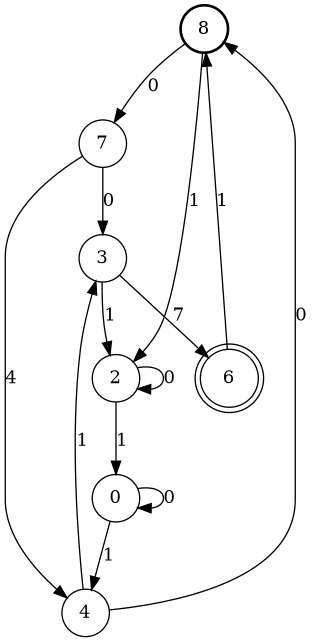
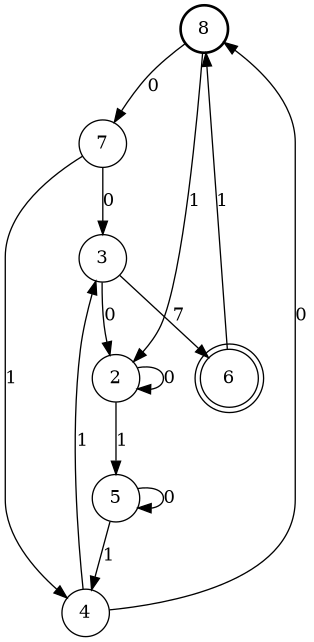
(111, 316) -> (111, 316)
(12, 378) -> (12, 378)
(116, 498) -> (116, 498)
